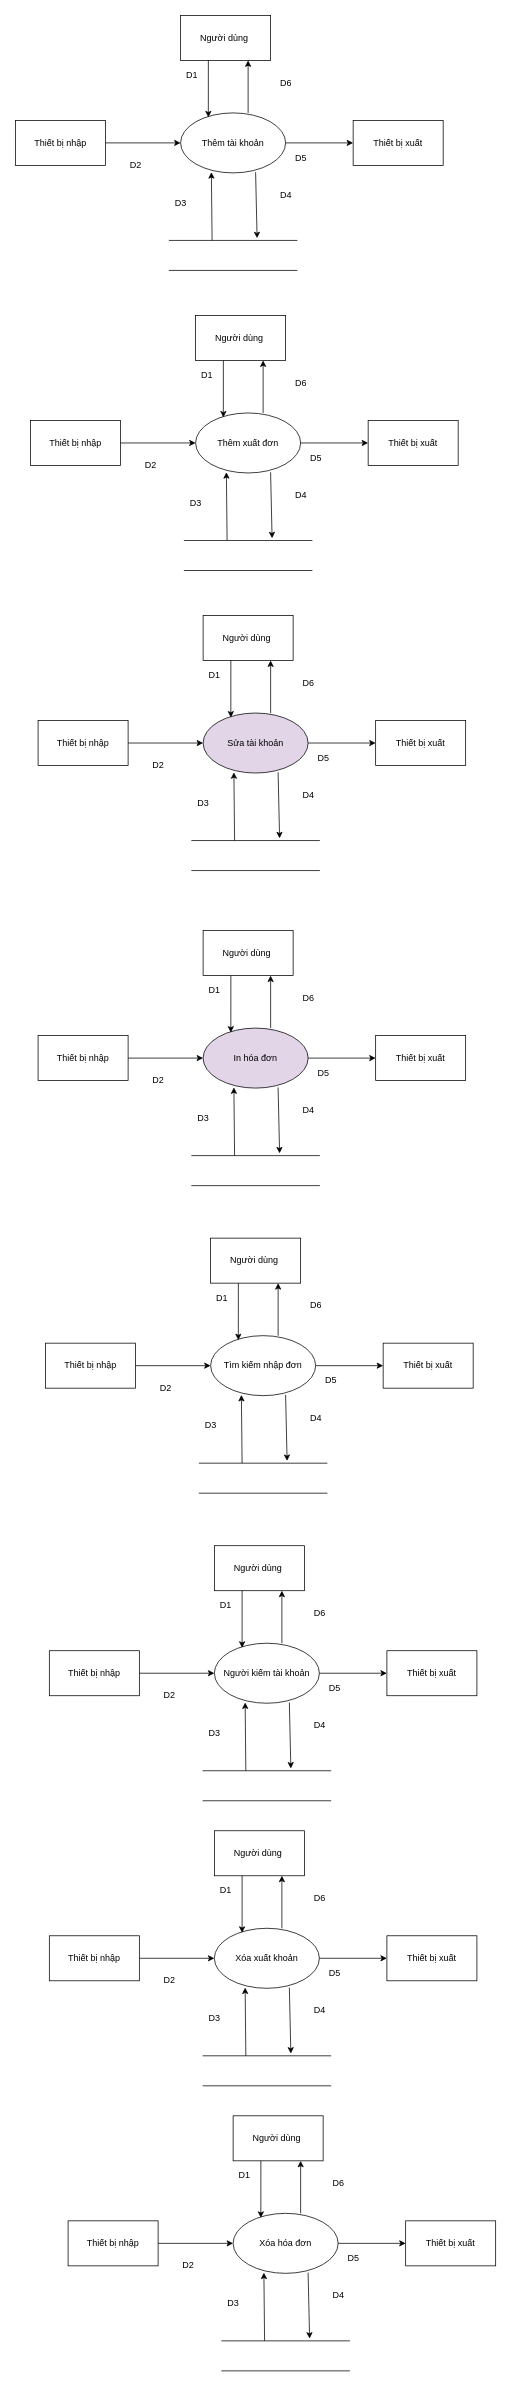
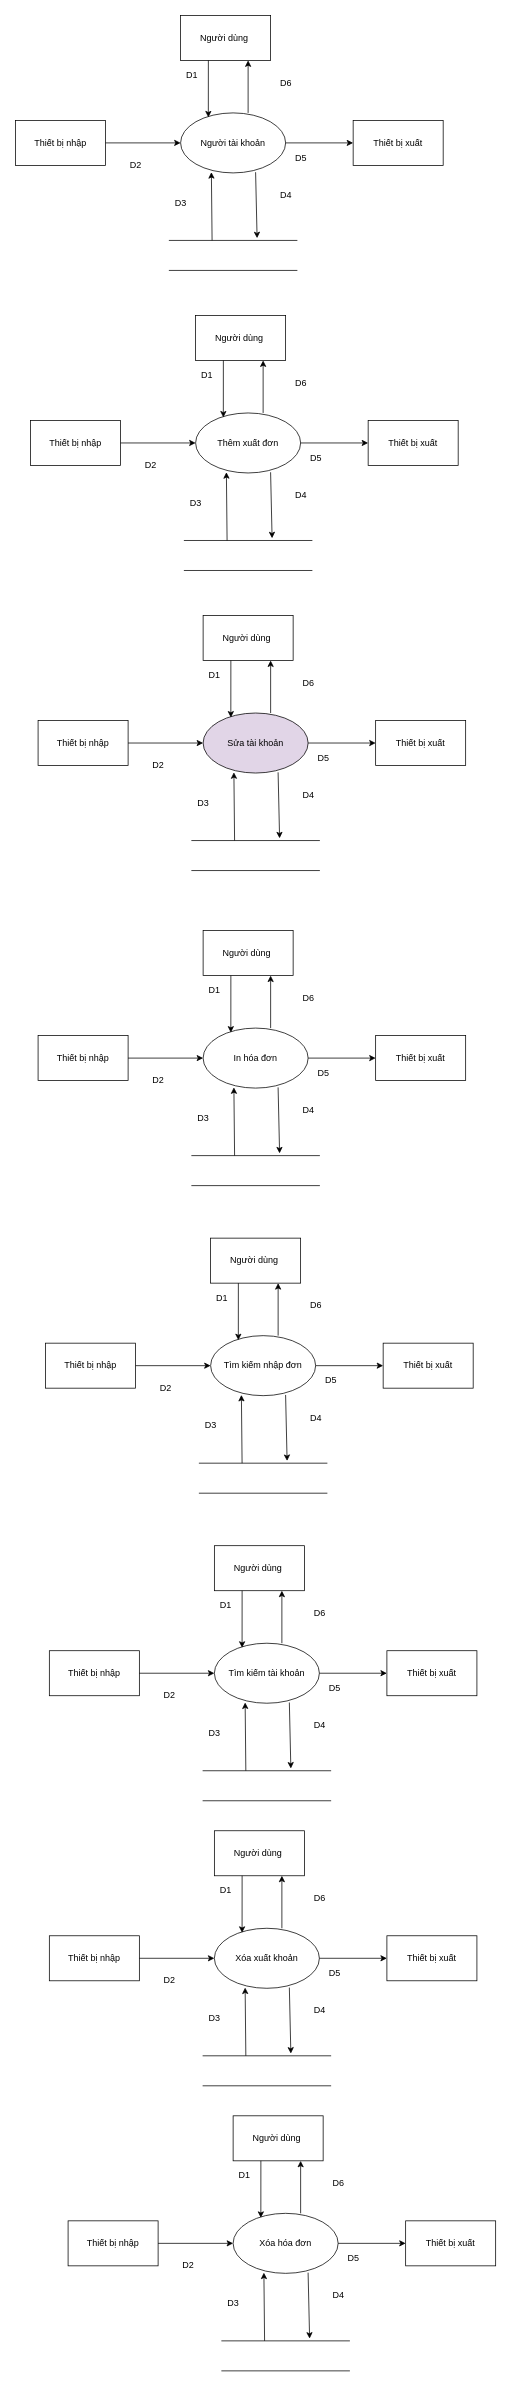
(233, 143) -> (233, 143)
(255, 1058) -> (255, 1058)
(267, 1673) -> (267, 1673)
